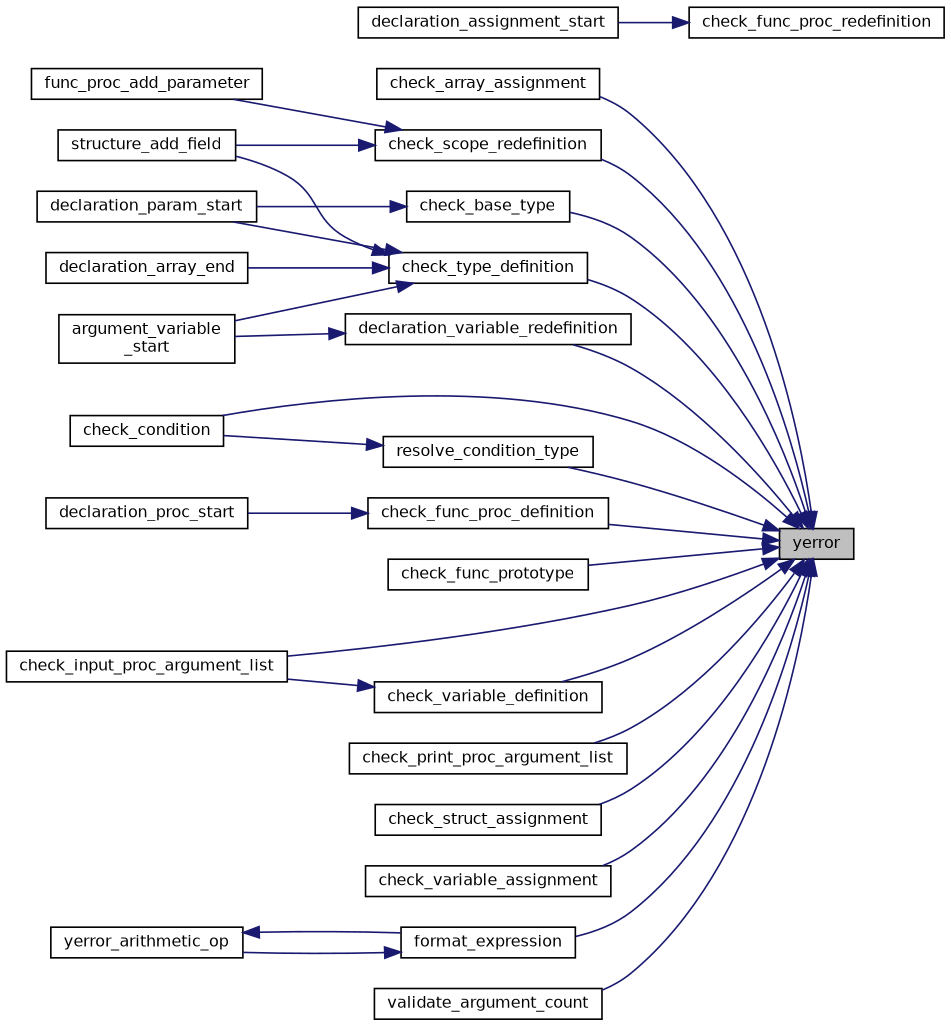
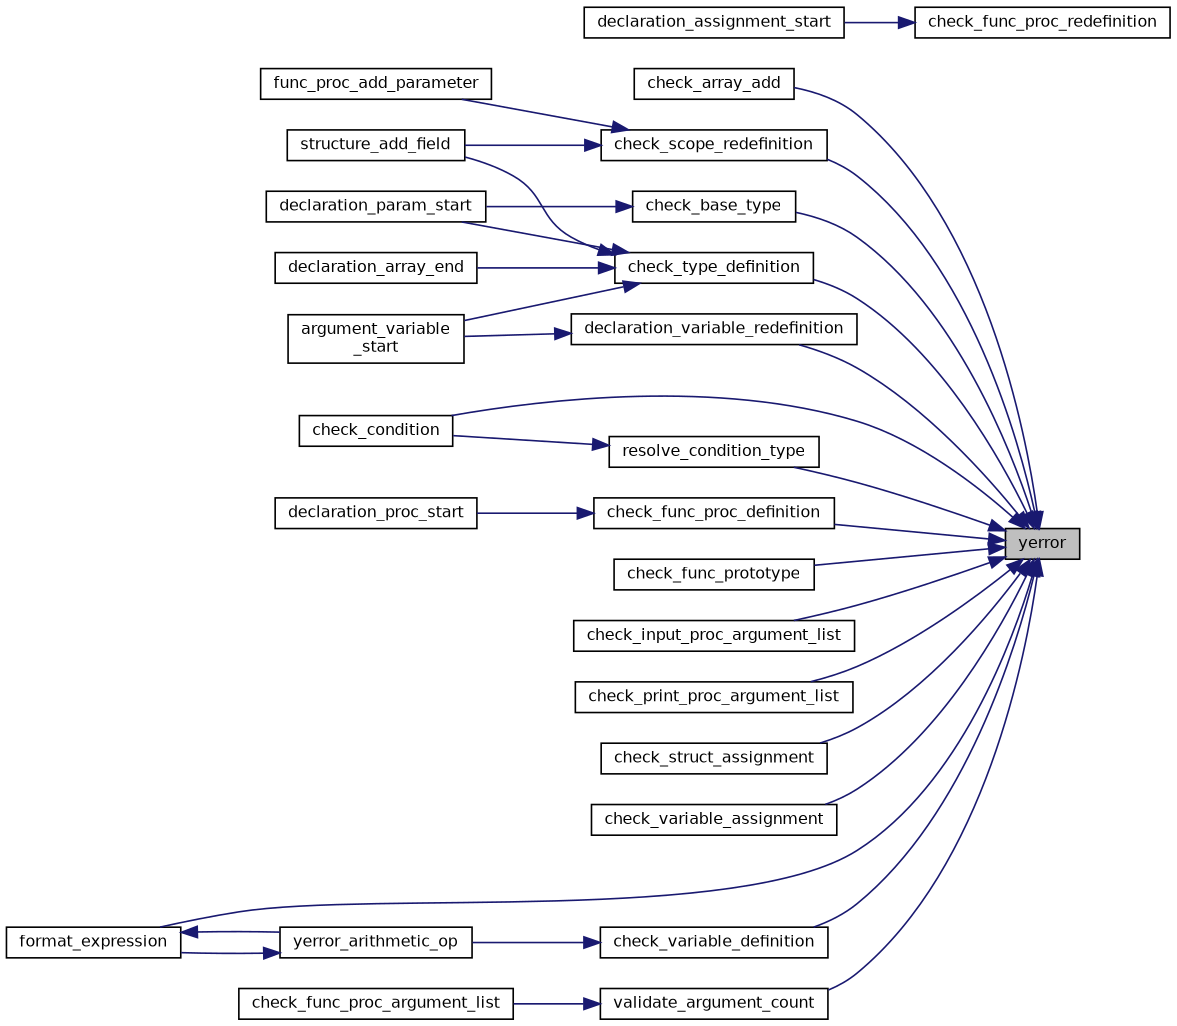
(488, 84) -> (714, 84)
(323, 682) -> (528, 943)
none -> (376, 1004)
